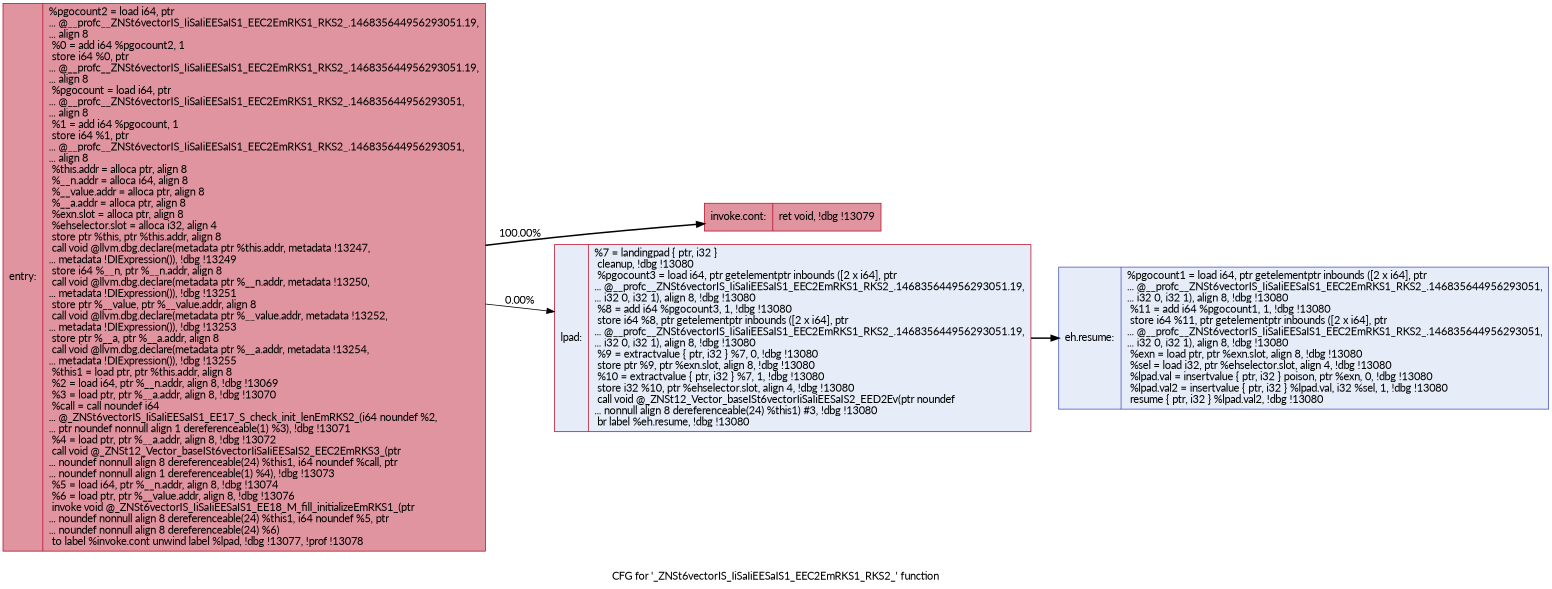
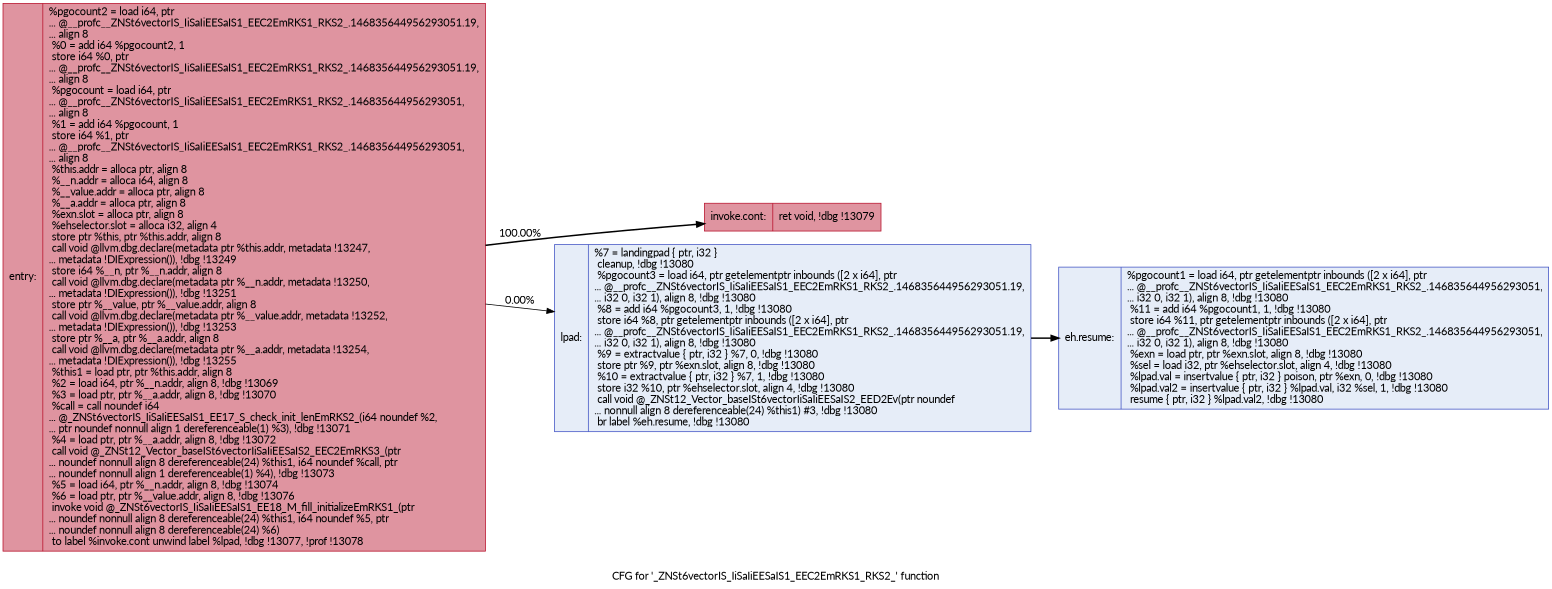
(793, 338) -> (793, 338)
